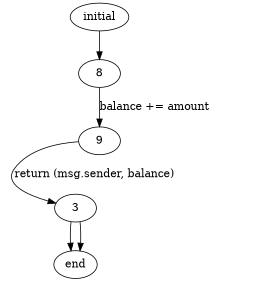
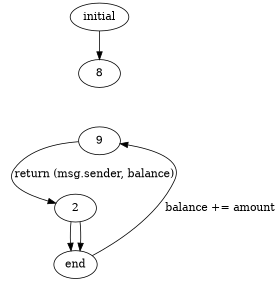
(100, 103) -> (162, 200)
(76, 208) -> (76, 208)
